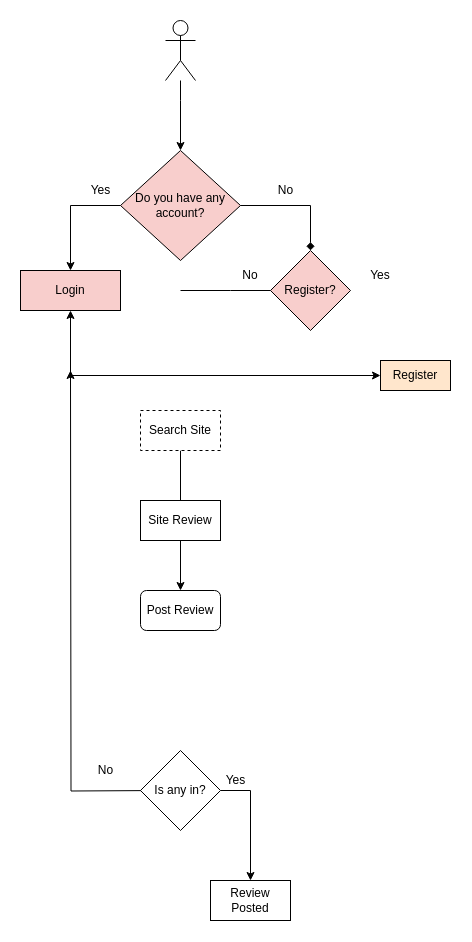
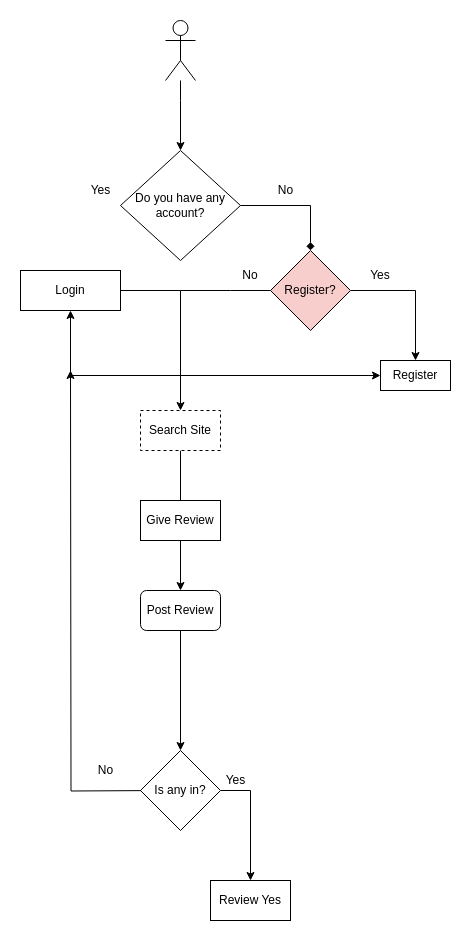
(181, 206) -> (181, 206)
(71, 210) -> none
(71, 291) -> (71, 291)
none -> (415, 291)
none -> (181, 317)
(416, 376) -> (416, 376)
(181, 521) -> (181, 521)
none -> (181, 687)
(251, 901) -> (251, 901)
